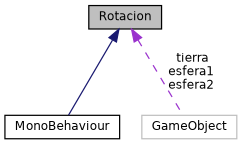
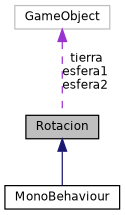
(160, 77) -> (62, 78)
